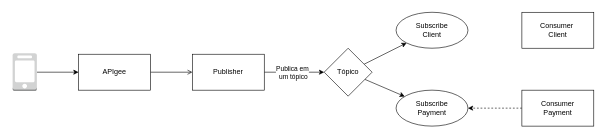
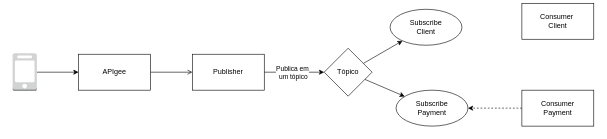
(432, 30) -> (426, 27)
(558, 30) -> (558, 21)
